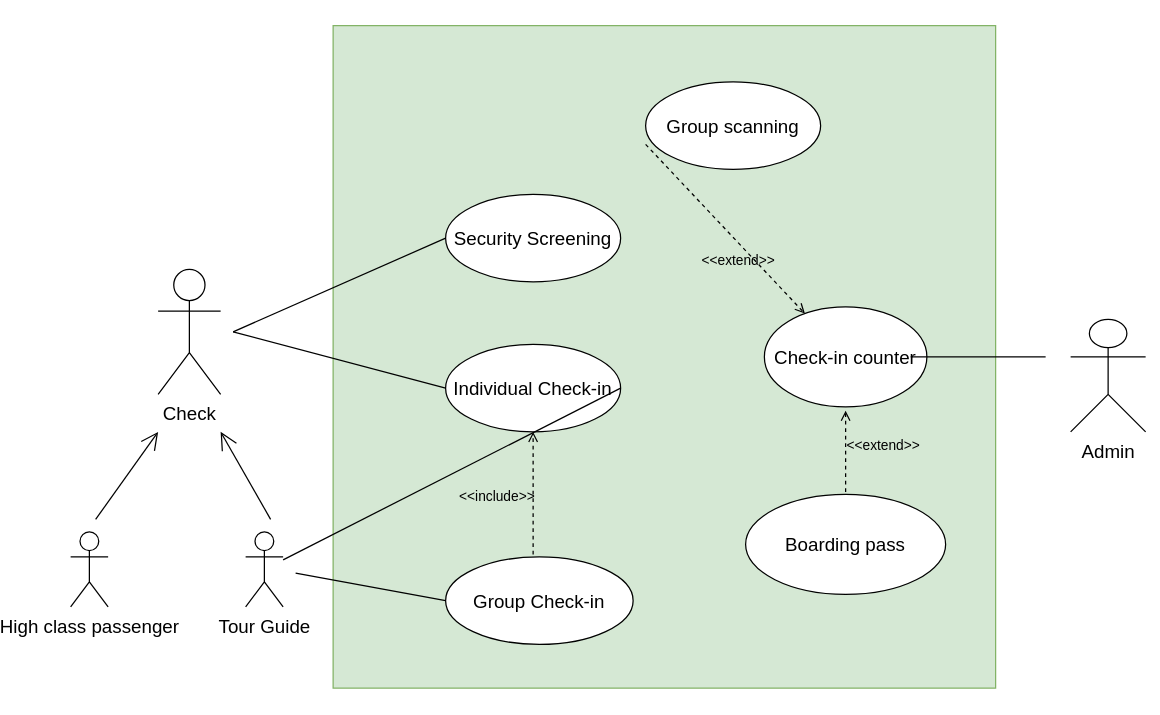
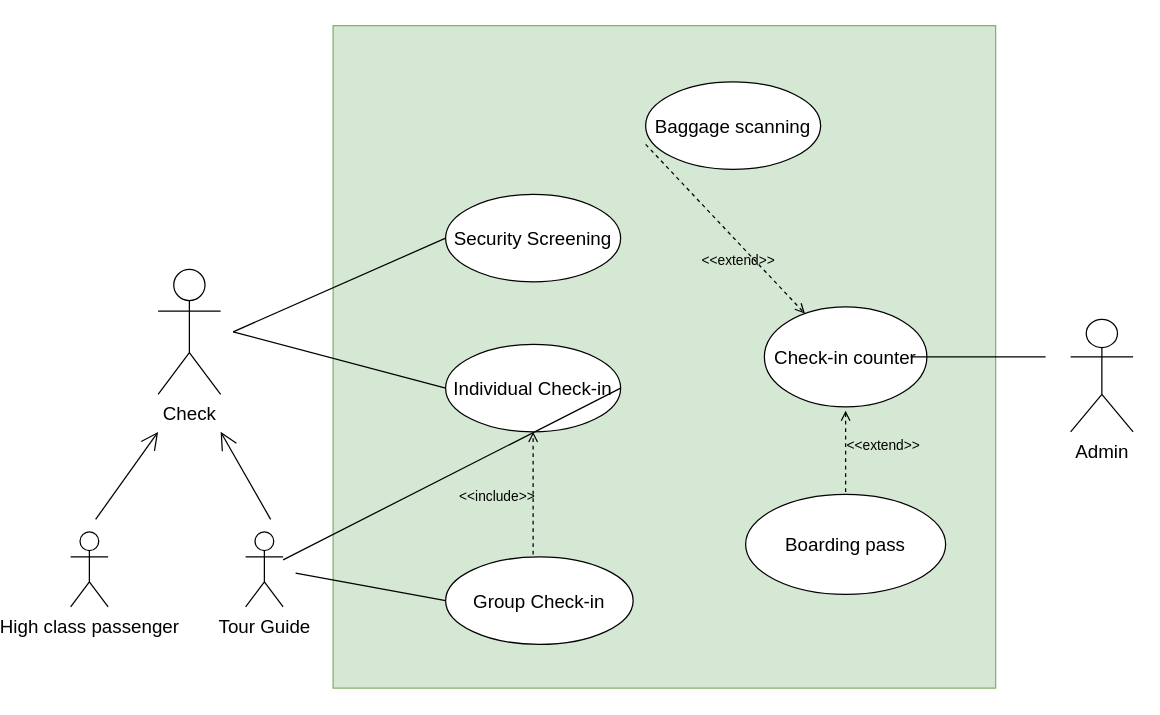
(733, 126) -> (733, 126)
(1108, 376) -> (1102, 376)
